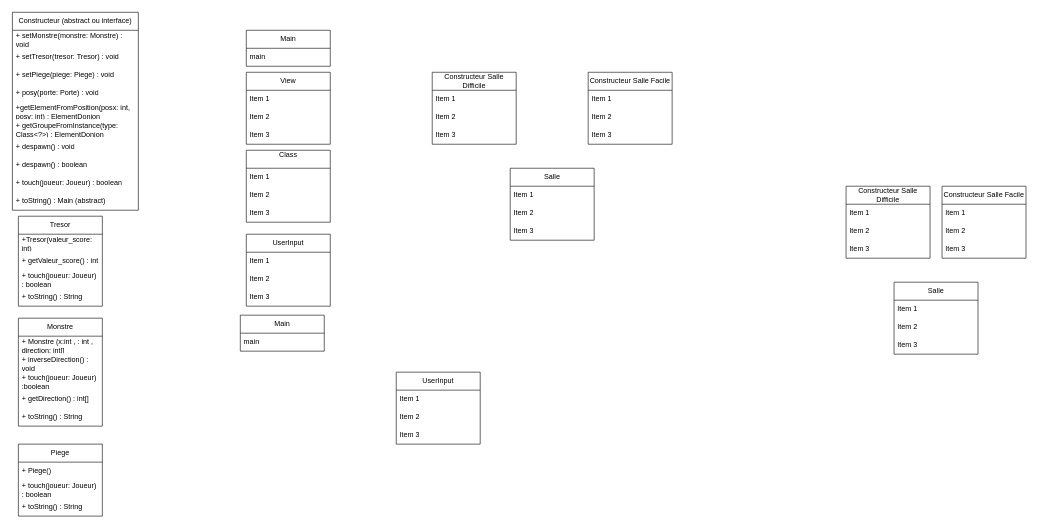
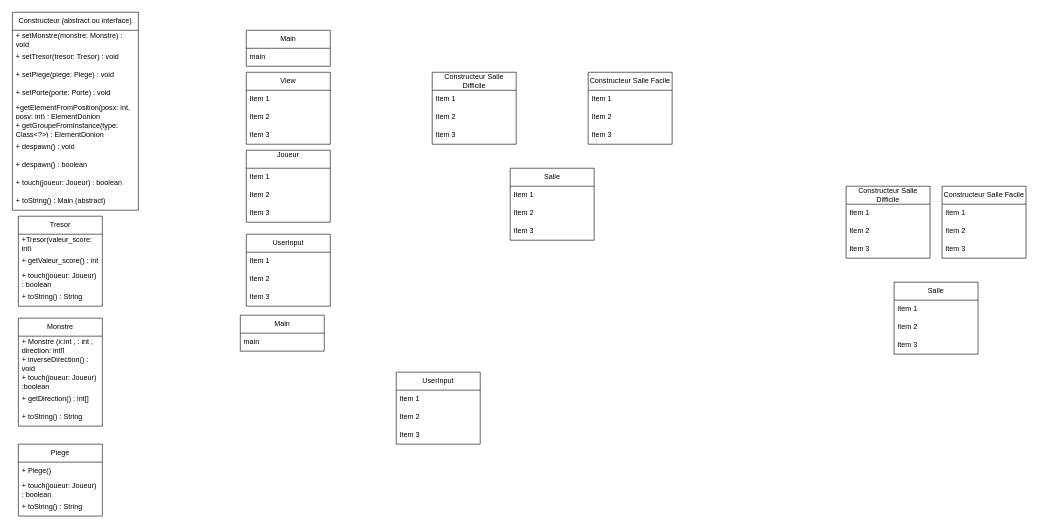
(64, 93) -> (72, 93)
(288, 159) -> (288, 159)
